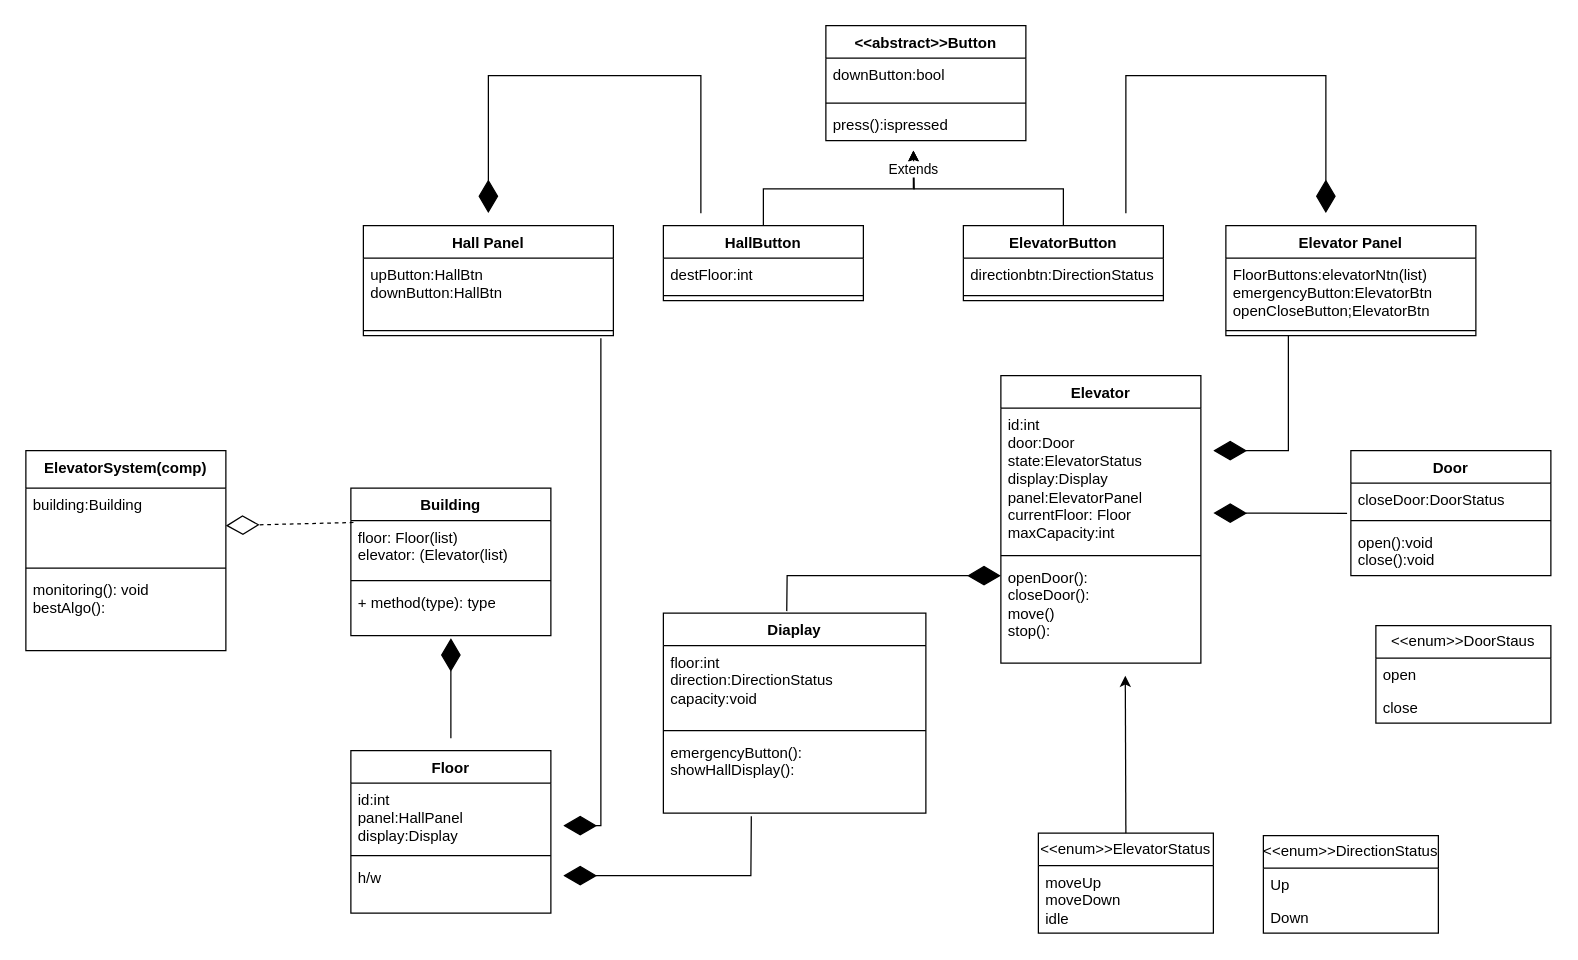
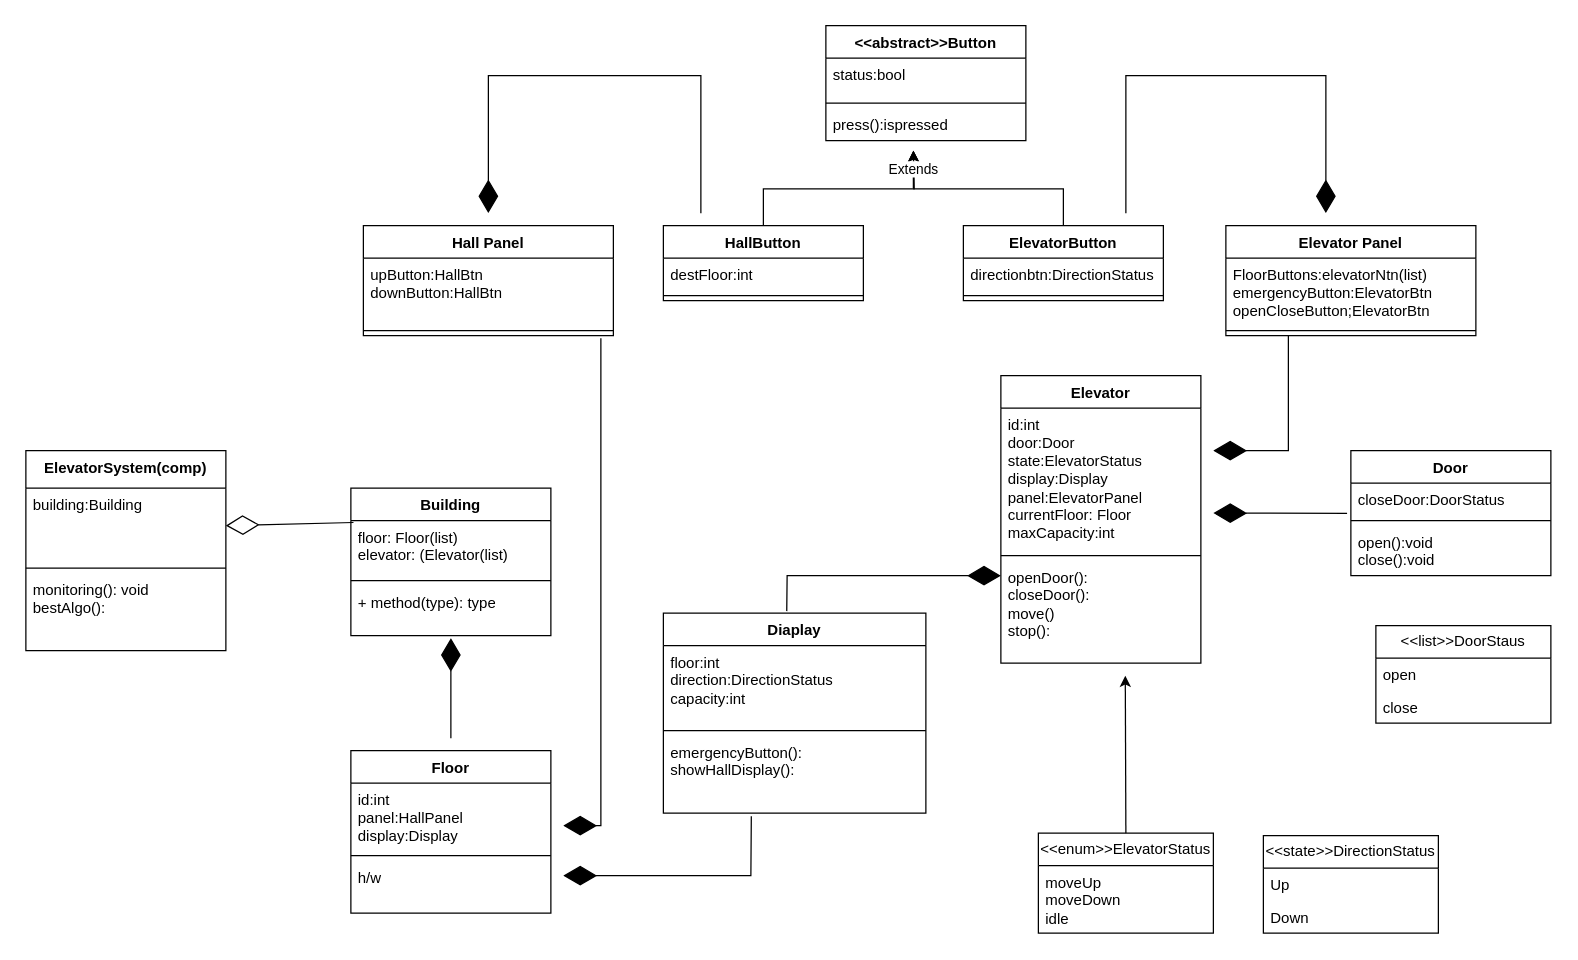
(892, 76) -> (875, 76)
(305, 524) -> (305, 524)
(1463, 642) -> (1463, 642)
(766, 681) -> (766, 681)
(1351, 852) -> (1351, 852)
